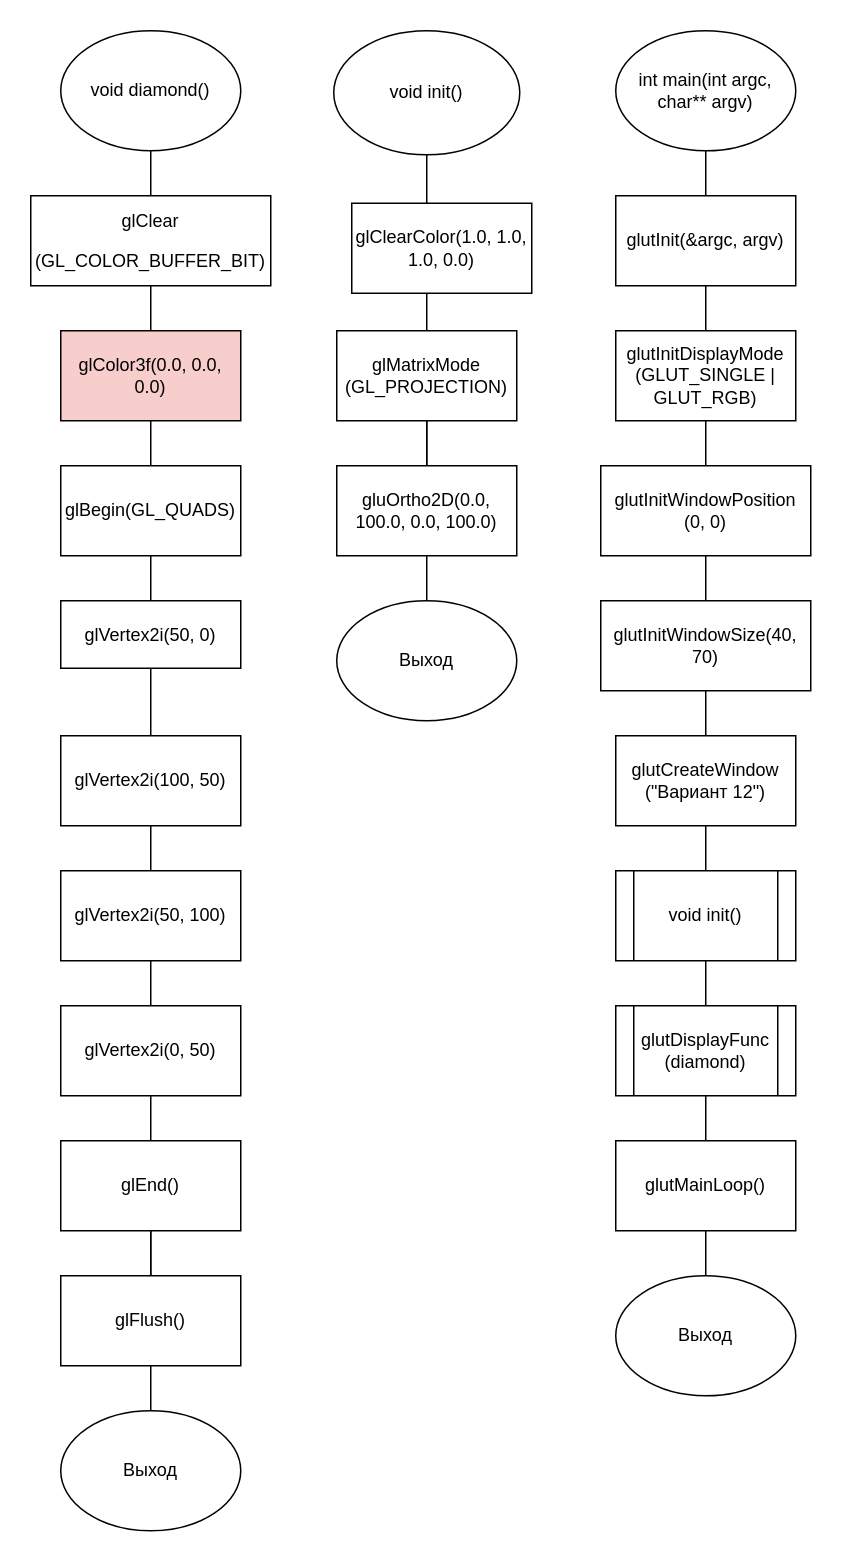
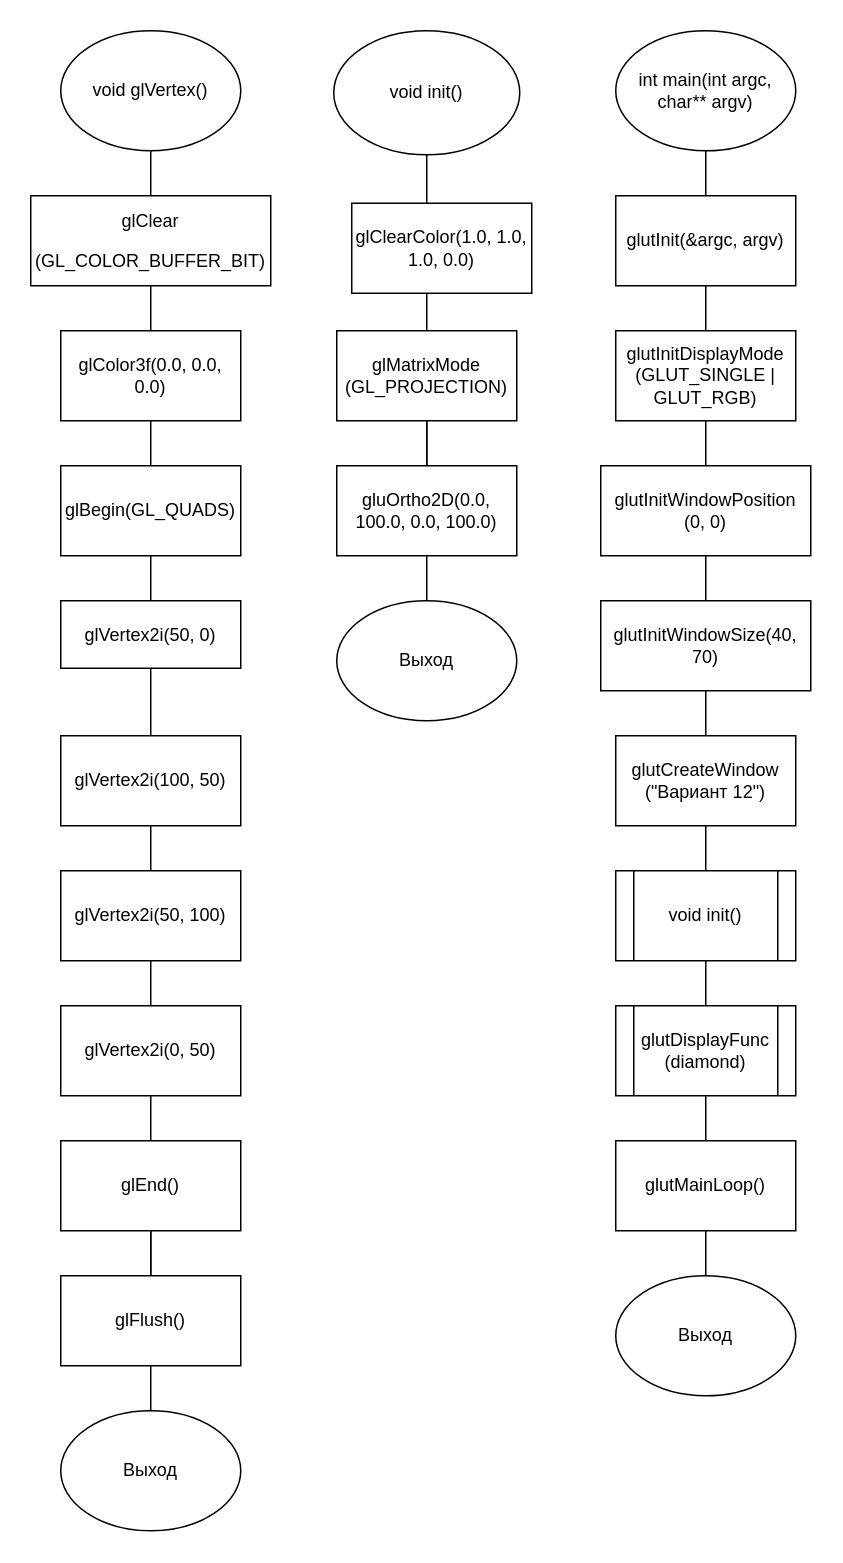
(151, 91) -> (151, 91)
(151, 376) -> (151, 376)
